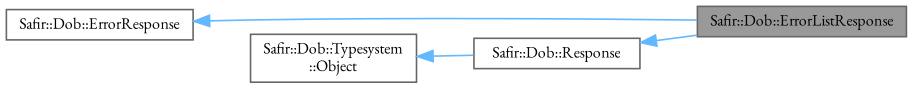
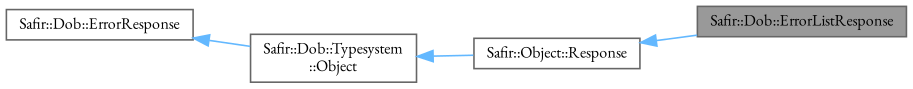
(453, 19) -> (230, 43)
(557, 53) -> (557, 53)
